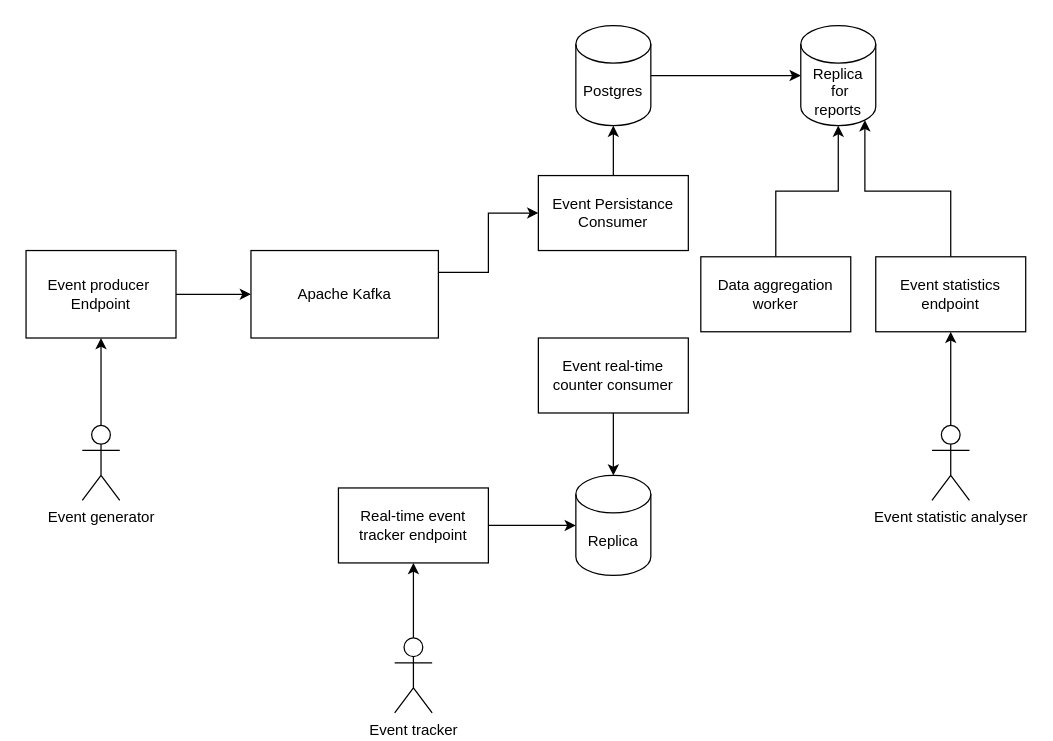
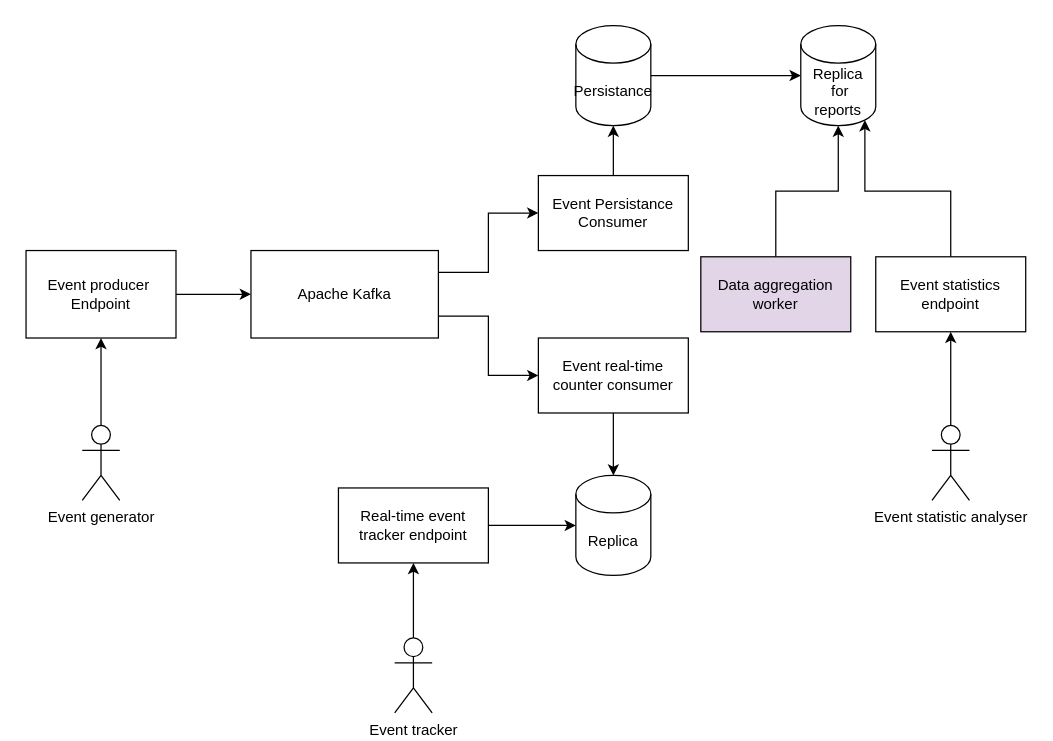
(613, 92) -> (613, 92)
(776, 294) -> (776, 294)
none -> (488, 341)
